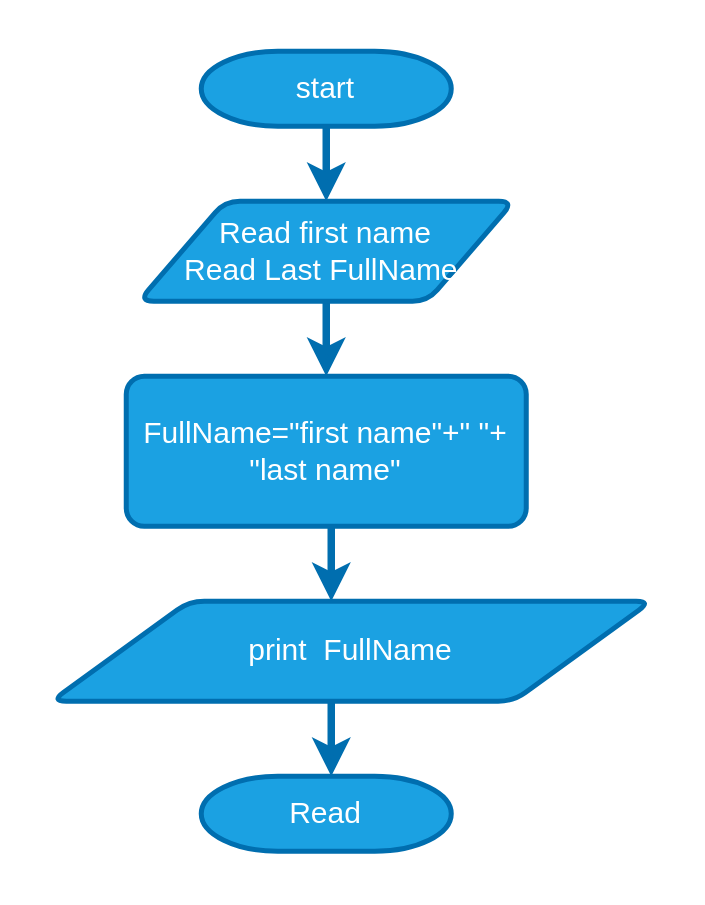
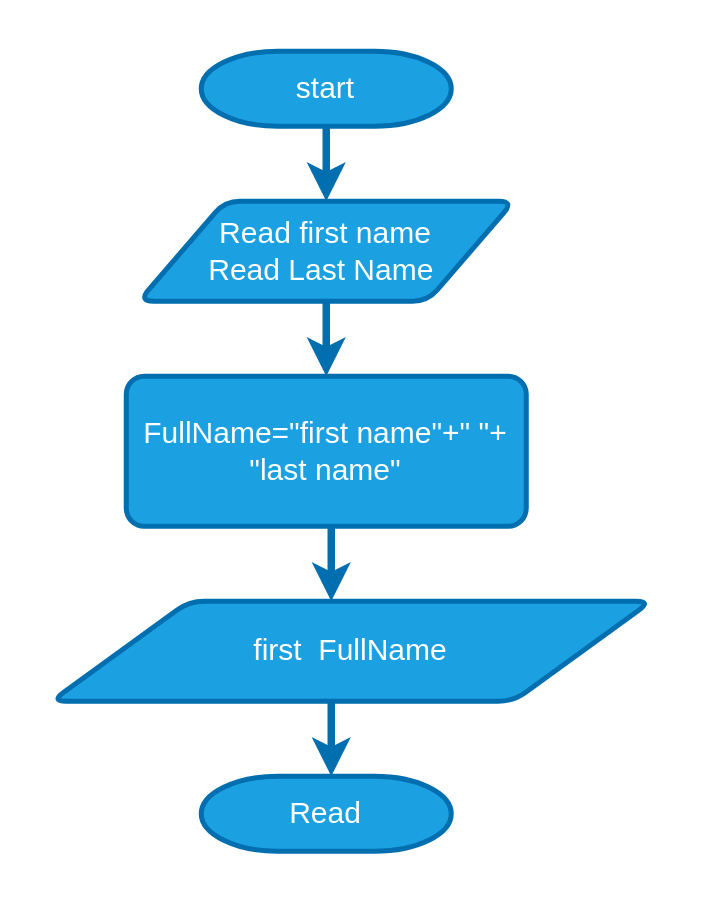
(326, 251) -> (326, 251)
(351, 651) -> (351, 651)
